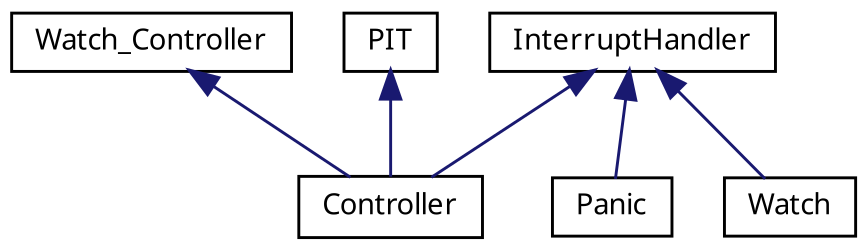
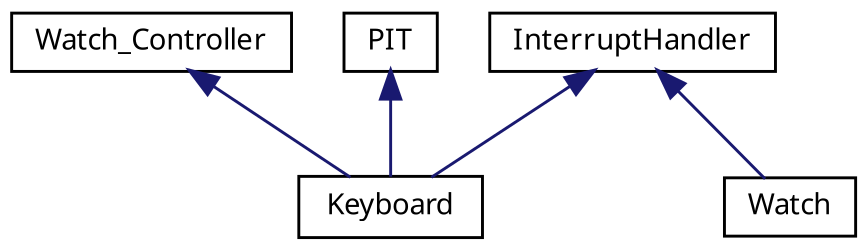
(391, 207) -> (391, 207)
(612, 207) -> none
